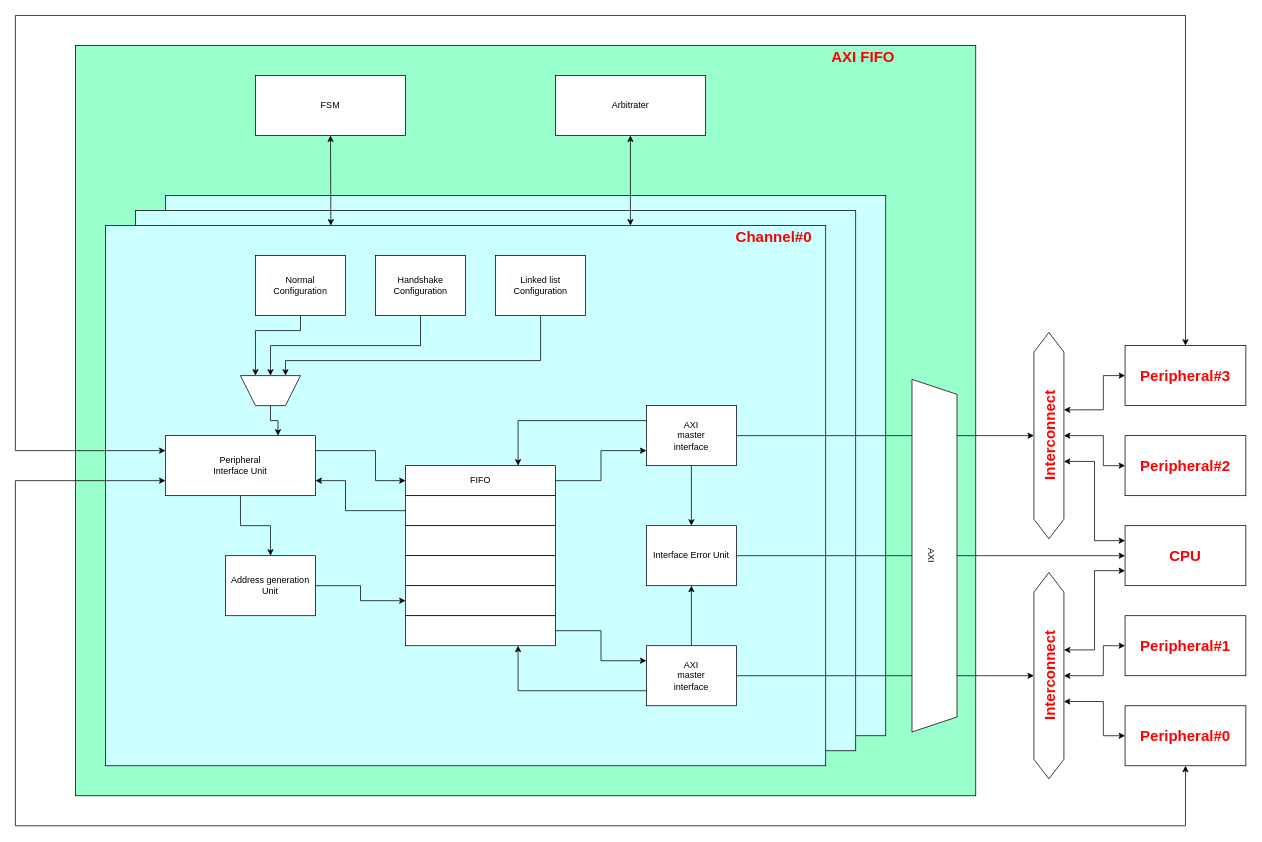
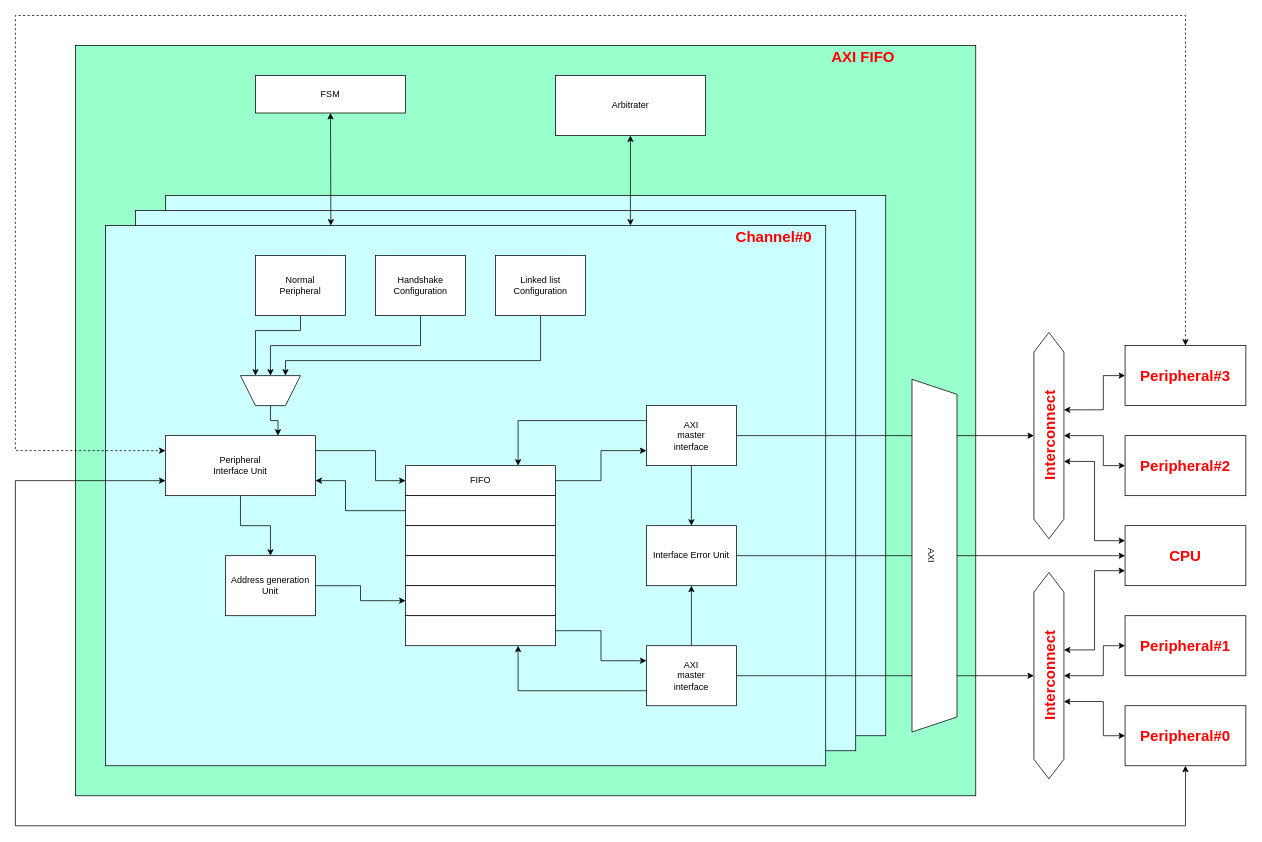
(473, 15) -> (473, 15)
(330, 105) -> (330, 94)
(300, 285) -> (300, 285)
